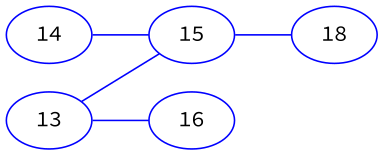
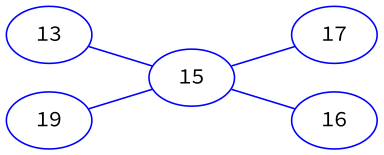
(49, 35) -> (49, 120)
(334, 35) -> (334, 35)
(121, 120) -> (263, 99)
